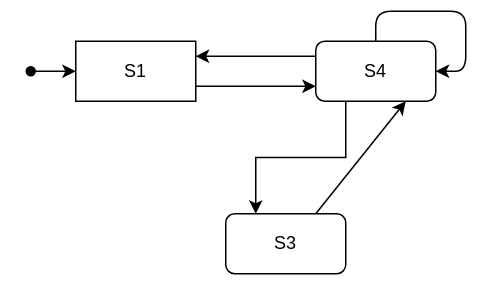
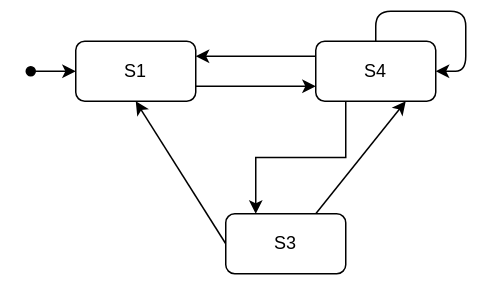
(136, 71) -> (136, 71)
none -> (183, 177)
